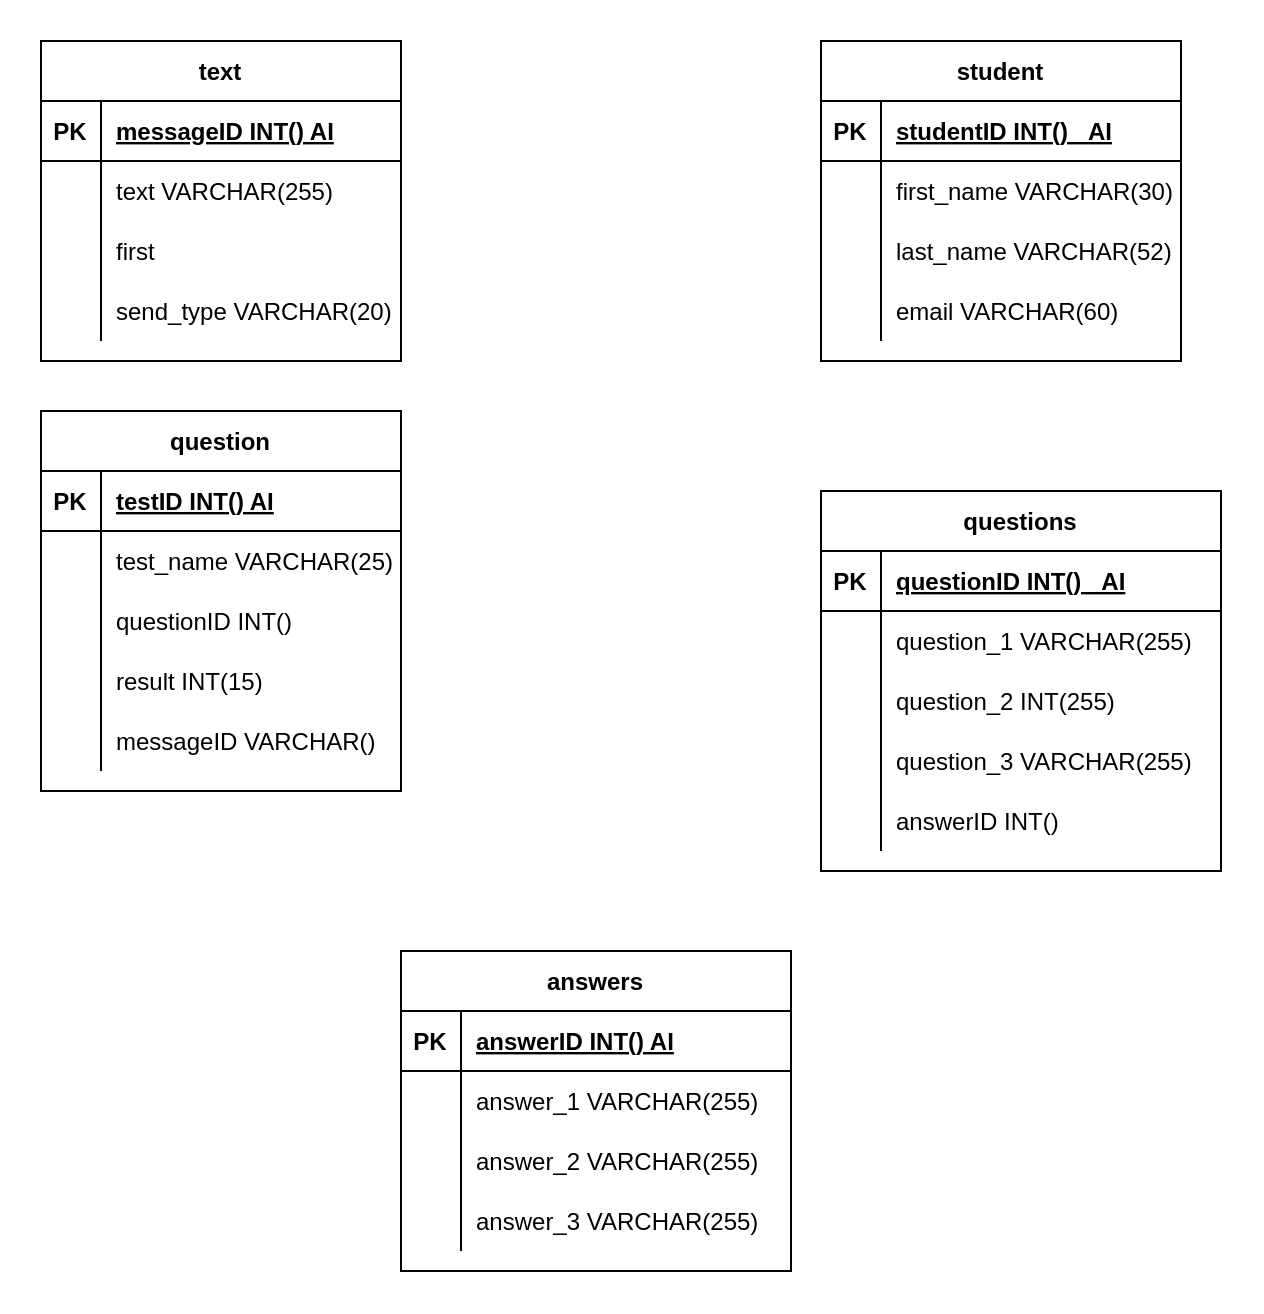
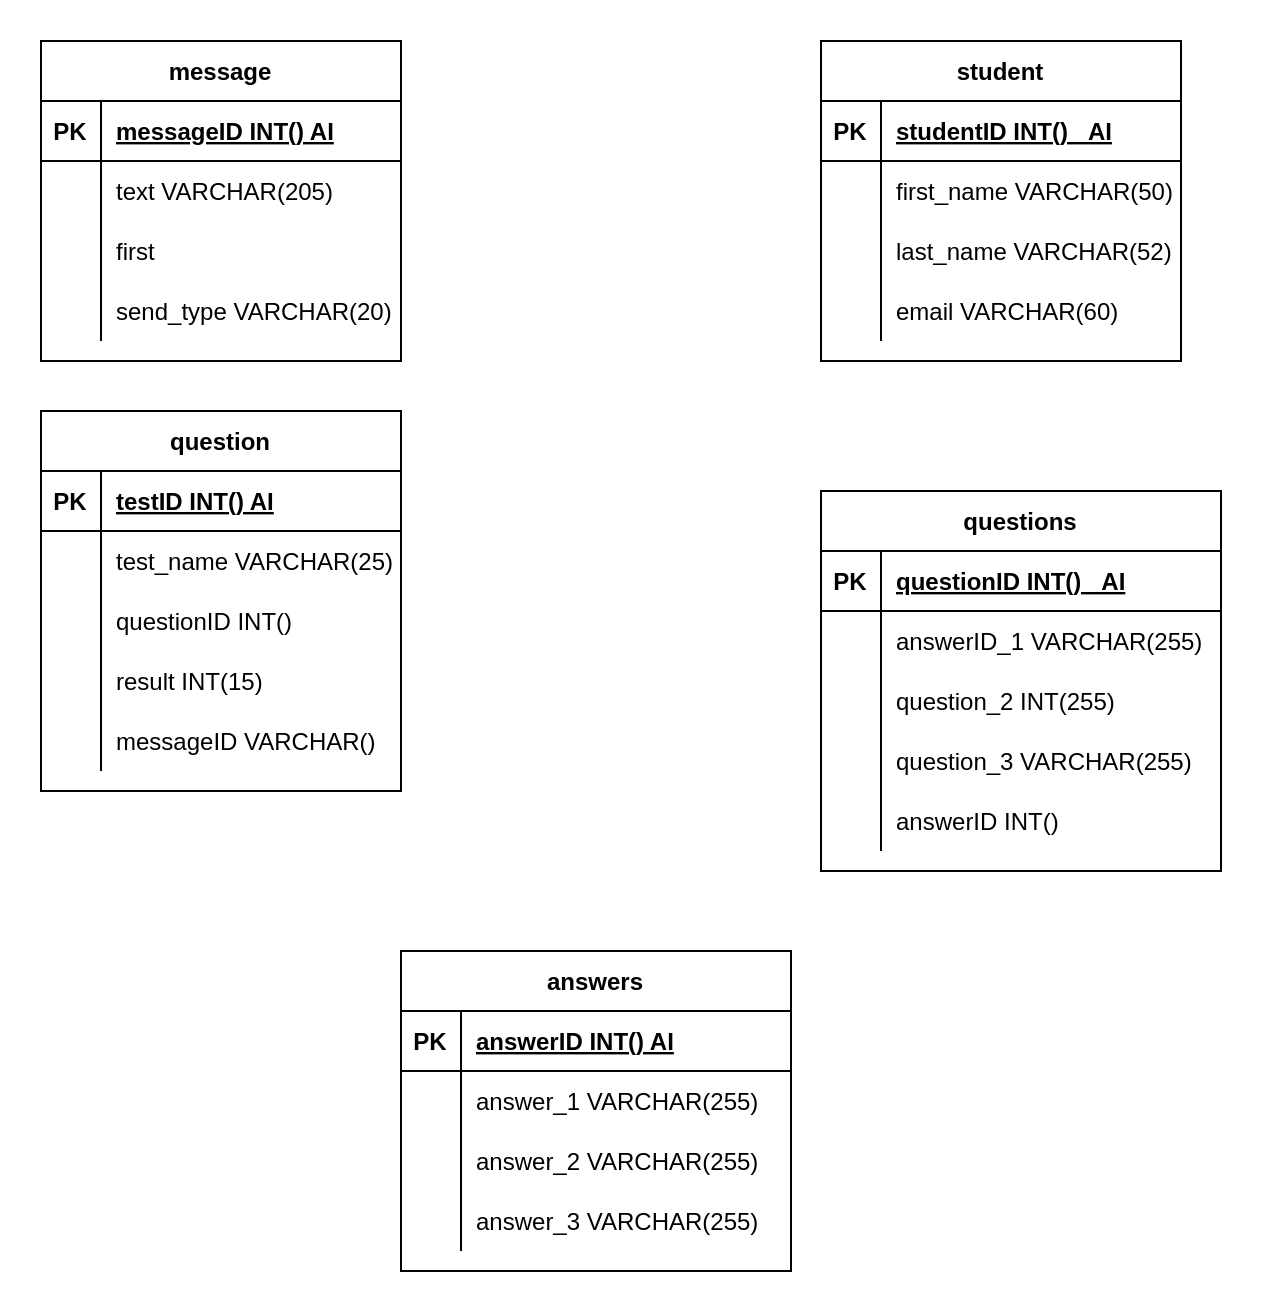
(220, 72) -> (220, 72)
(227, 192) -> (227, 192)
(1038, 192) -> (1038, 192)
(1044, 642) -> (1047, 642)
